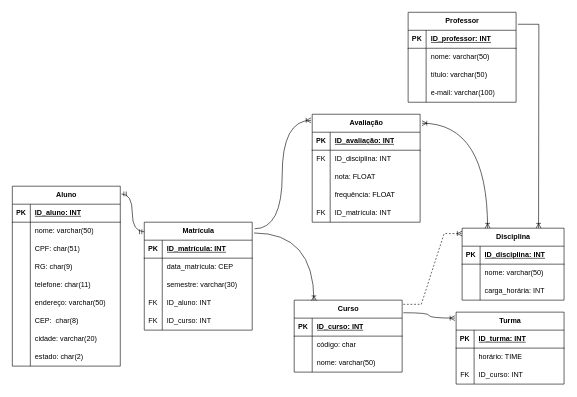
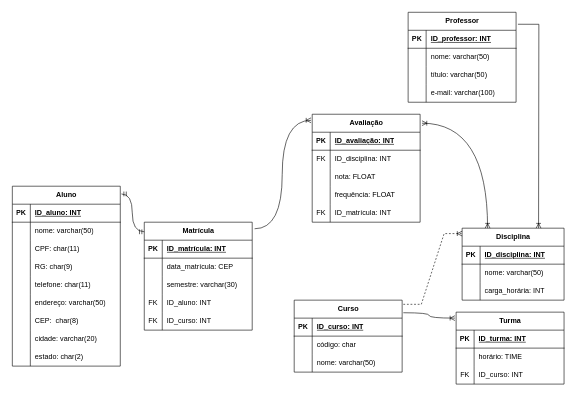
(59, 249) -> (59, 249)
(300, 252) -> none
